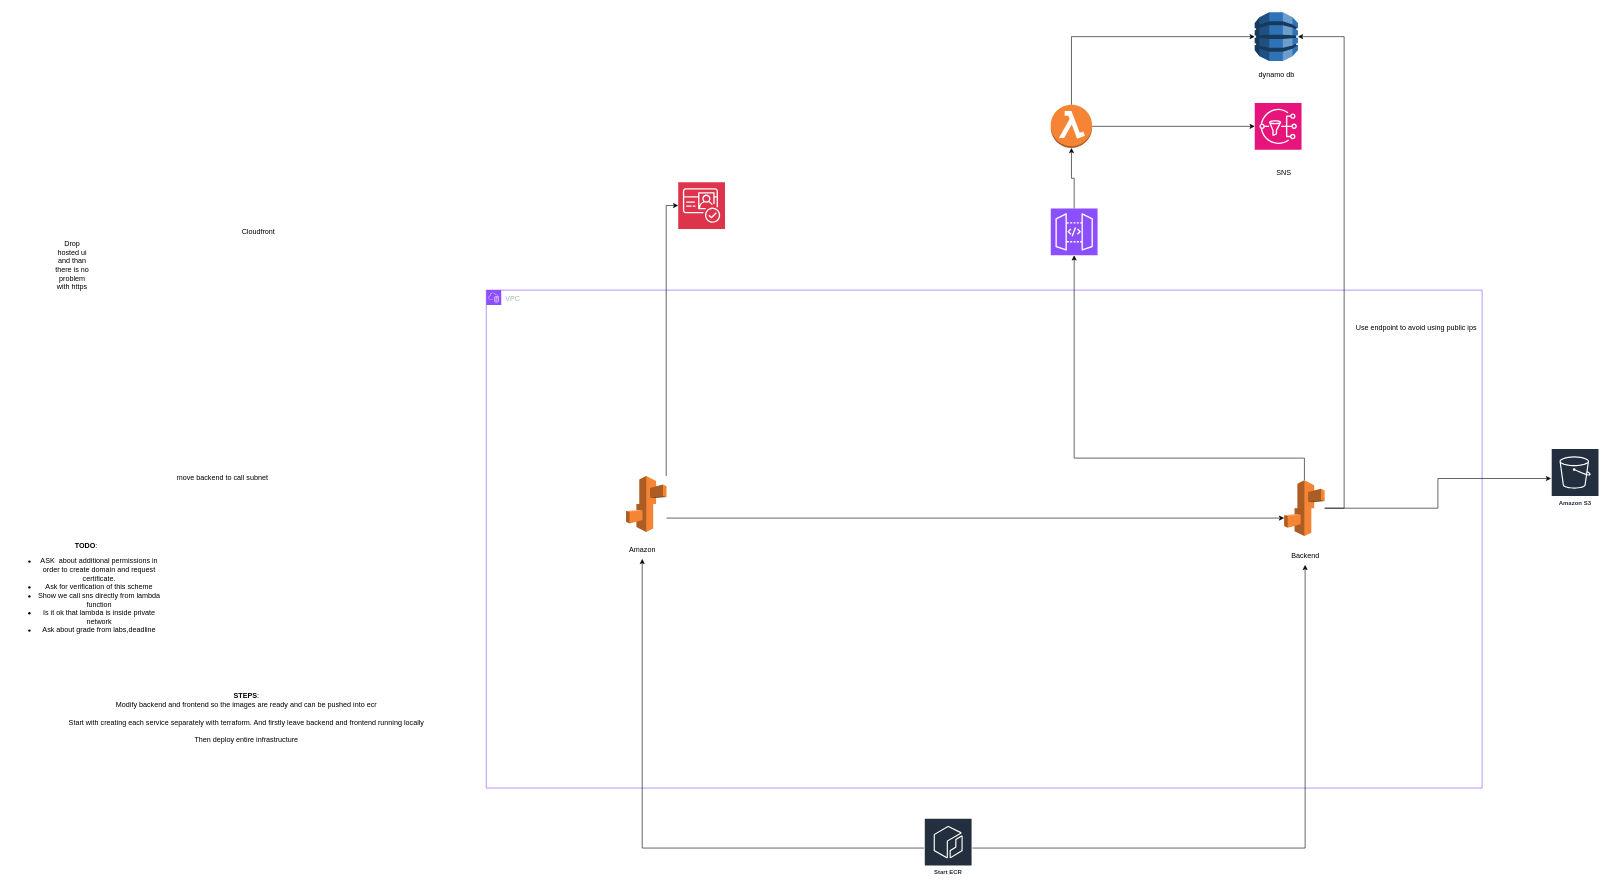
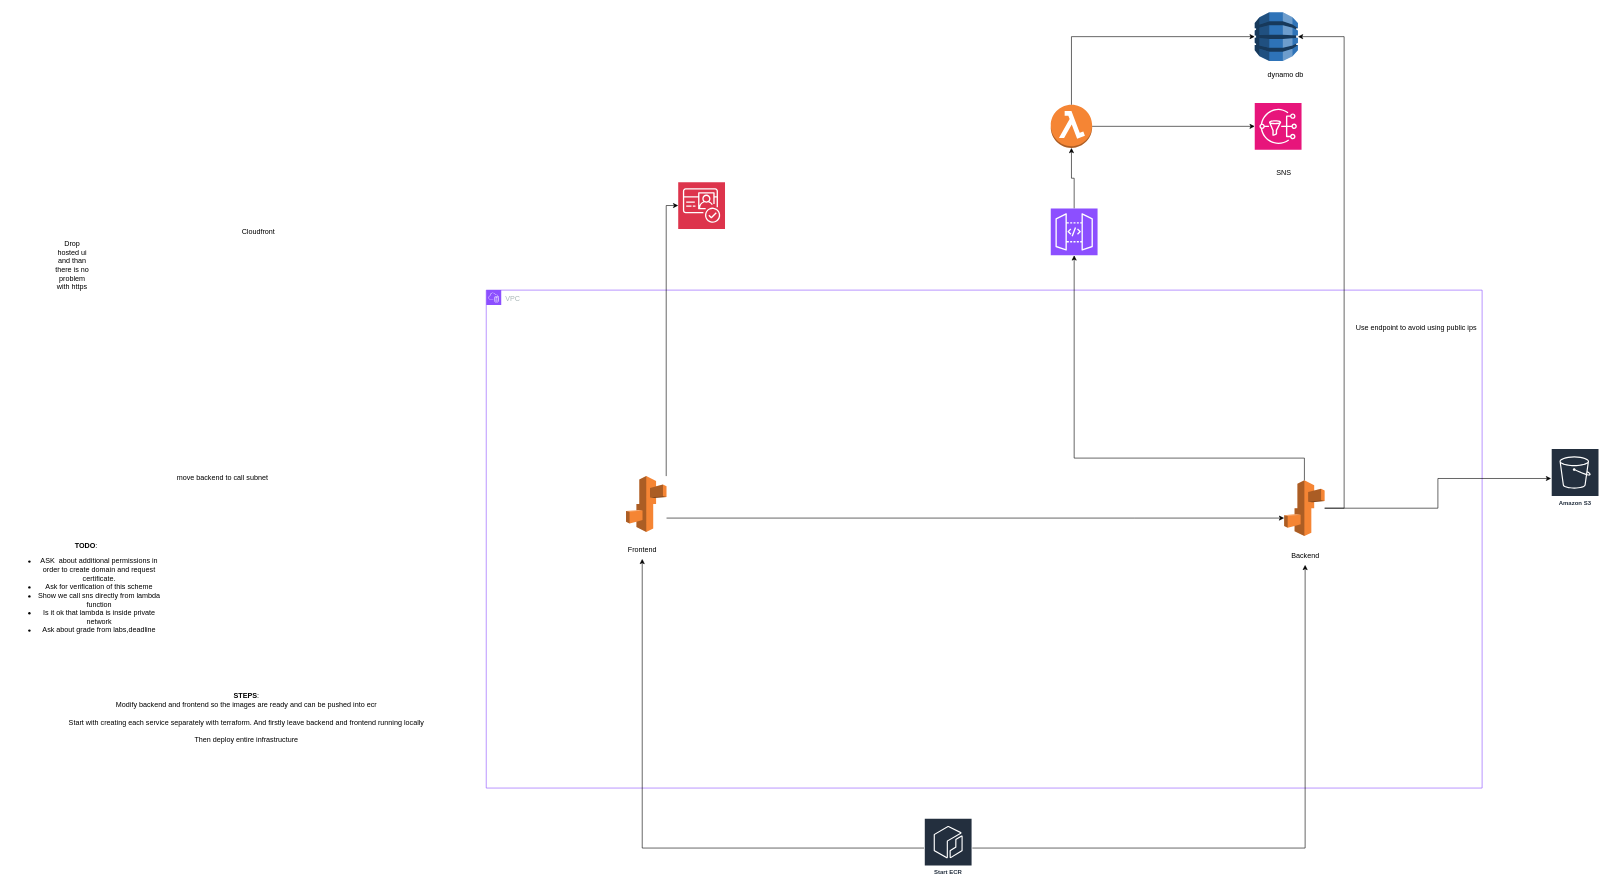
(1277, 75) -> (1286, 75)
(643, 550) -> (643, 550)
